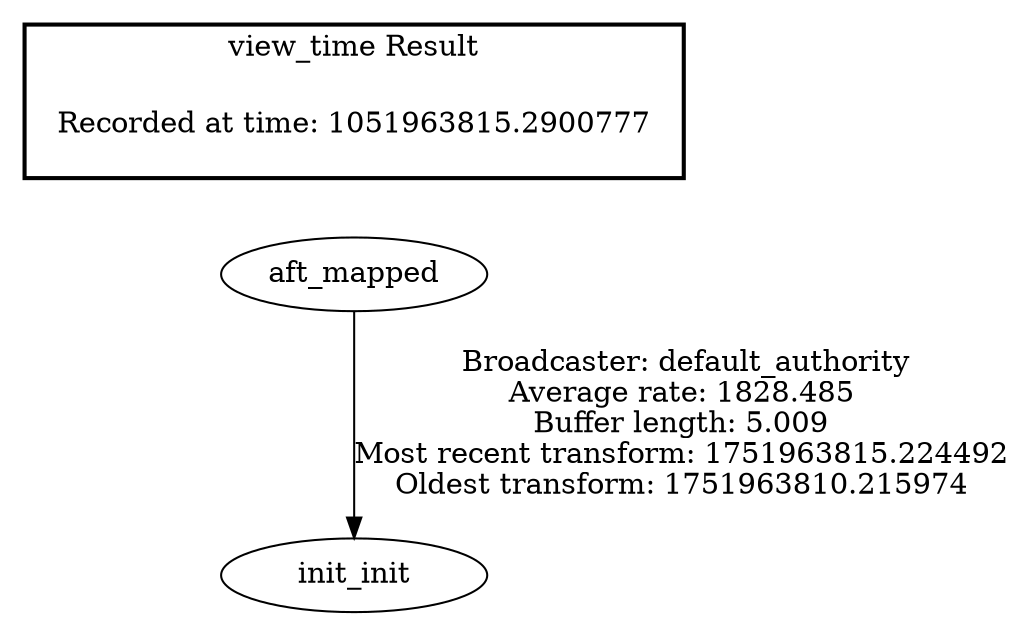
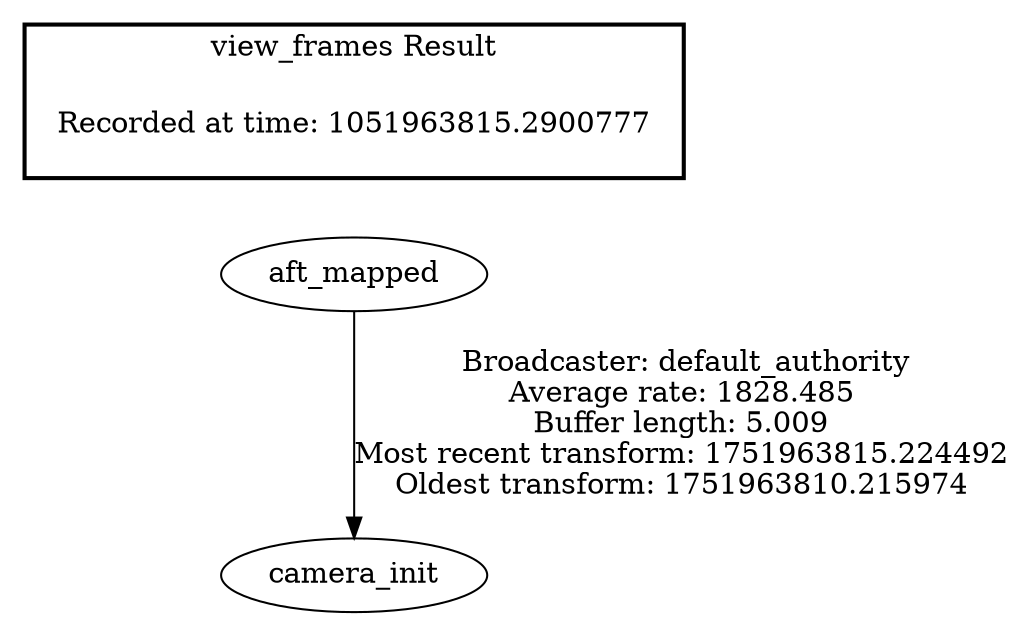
(354, 48) -> (354, 48)
(354, 575) -> (354, 575)
